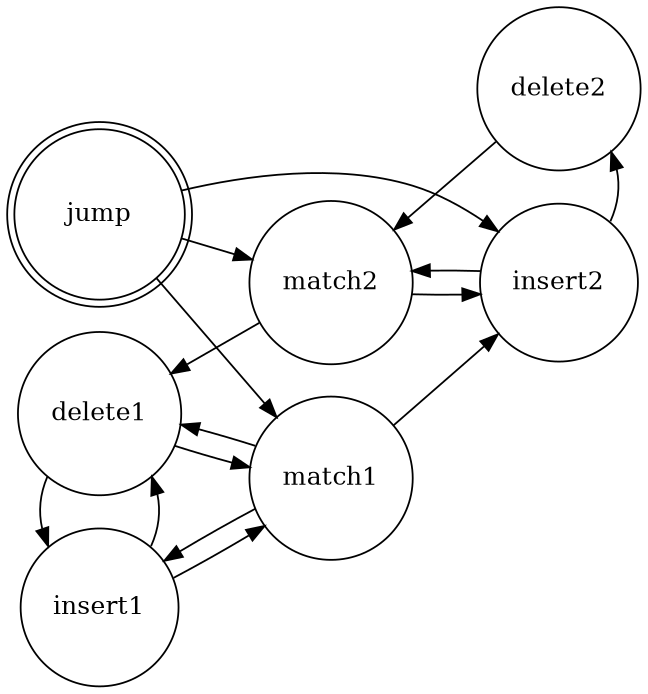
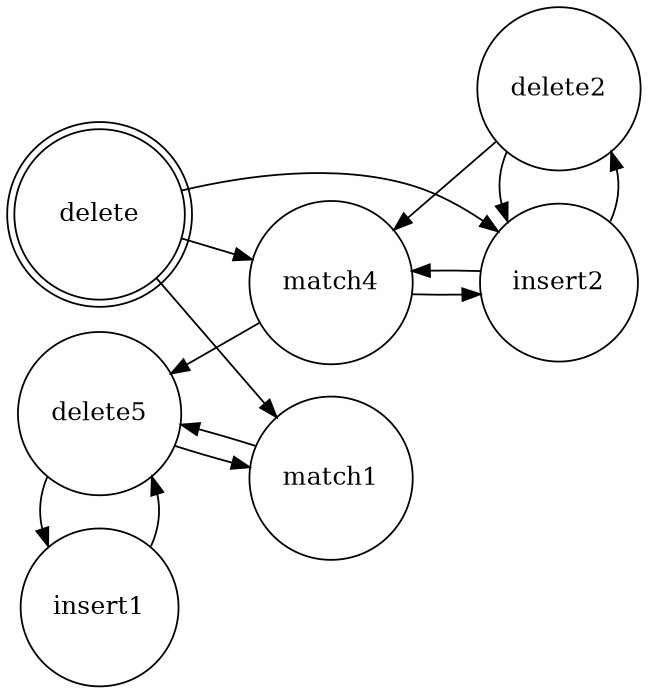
(100, 214) -> (100, 214)
(331, 283) -> (331, 283)
(439, 386) -> (500, 178)
(100, 414) -> (100, 414)
(217, 530) -> none
(211, 557) -> none
